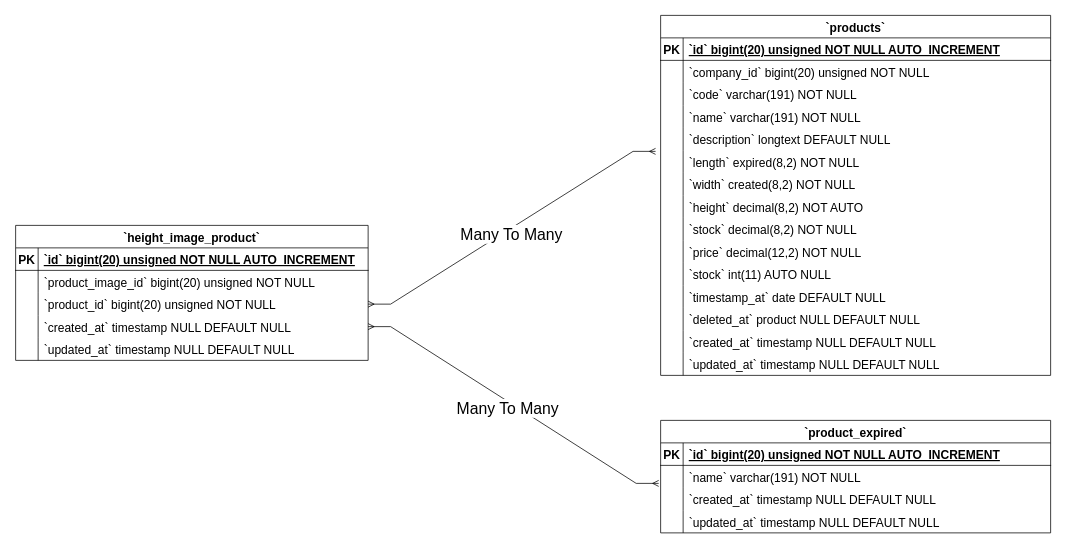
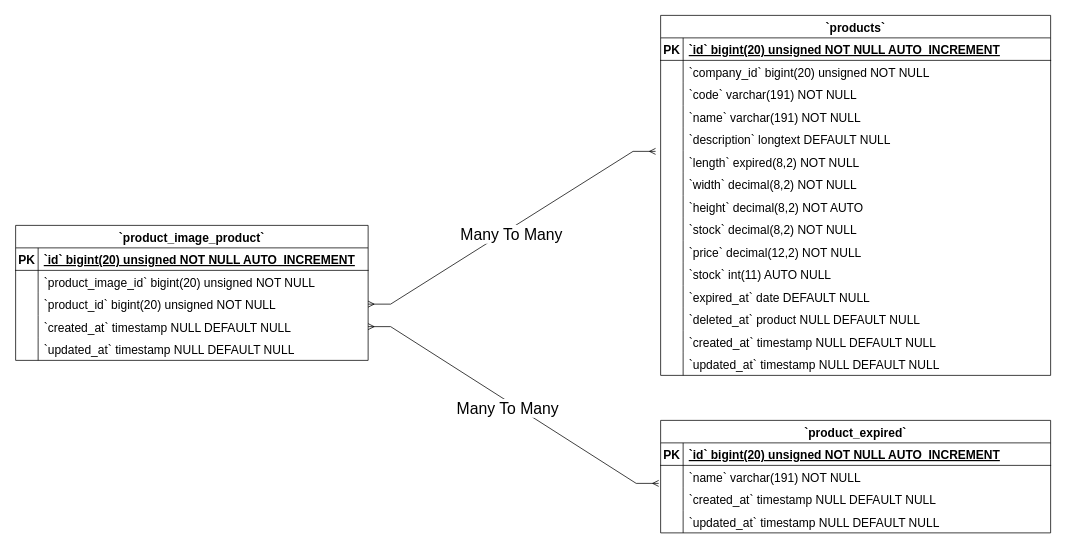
(778, 185) -> (775, 185)
(191, 238) -> (191, 238)
(790, 298) -> (783, 298)
